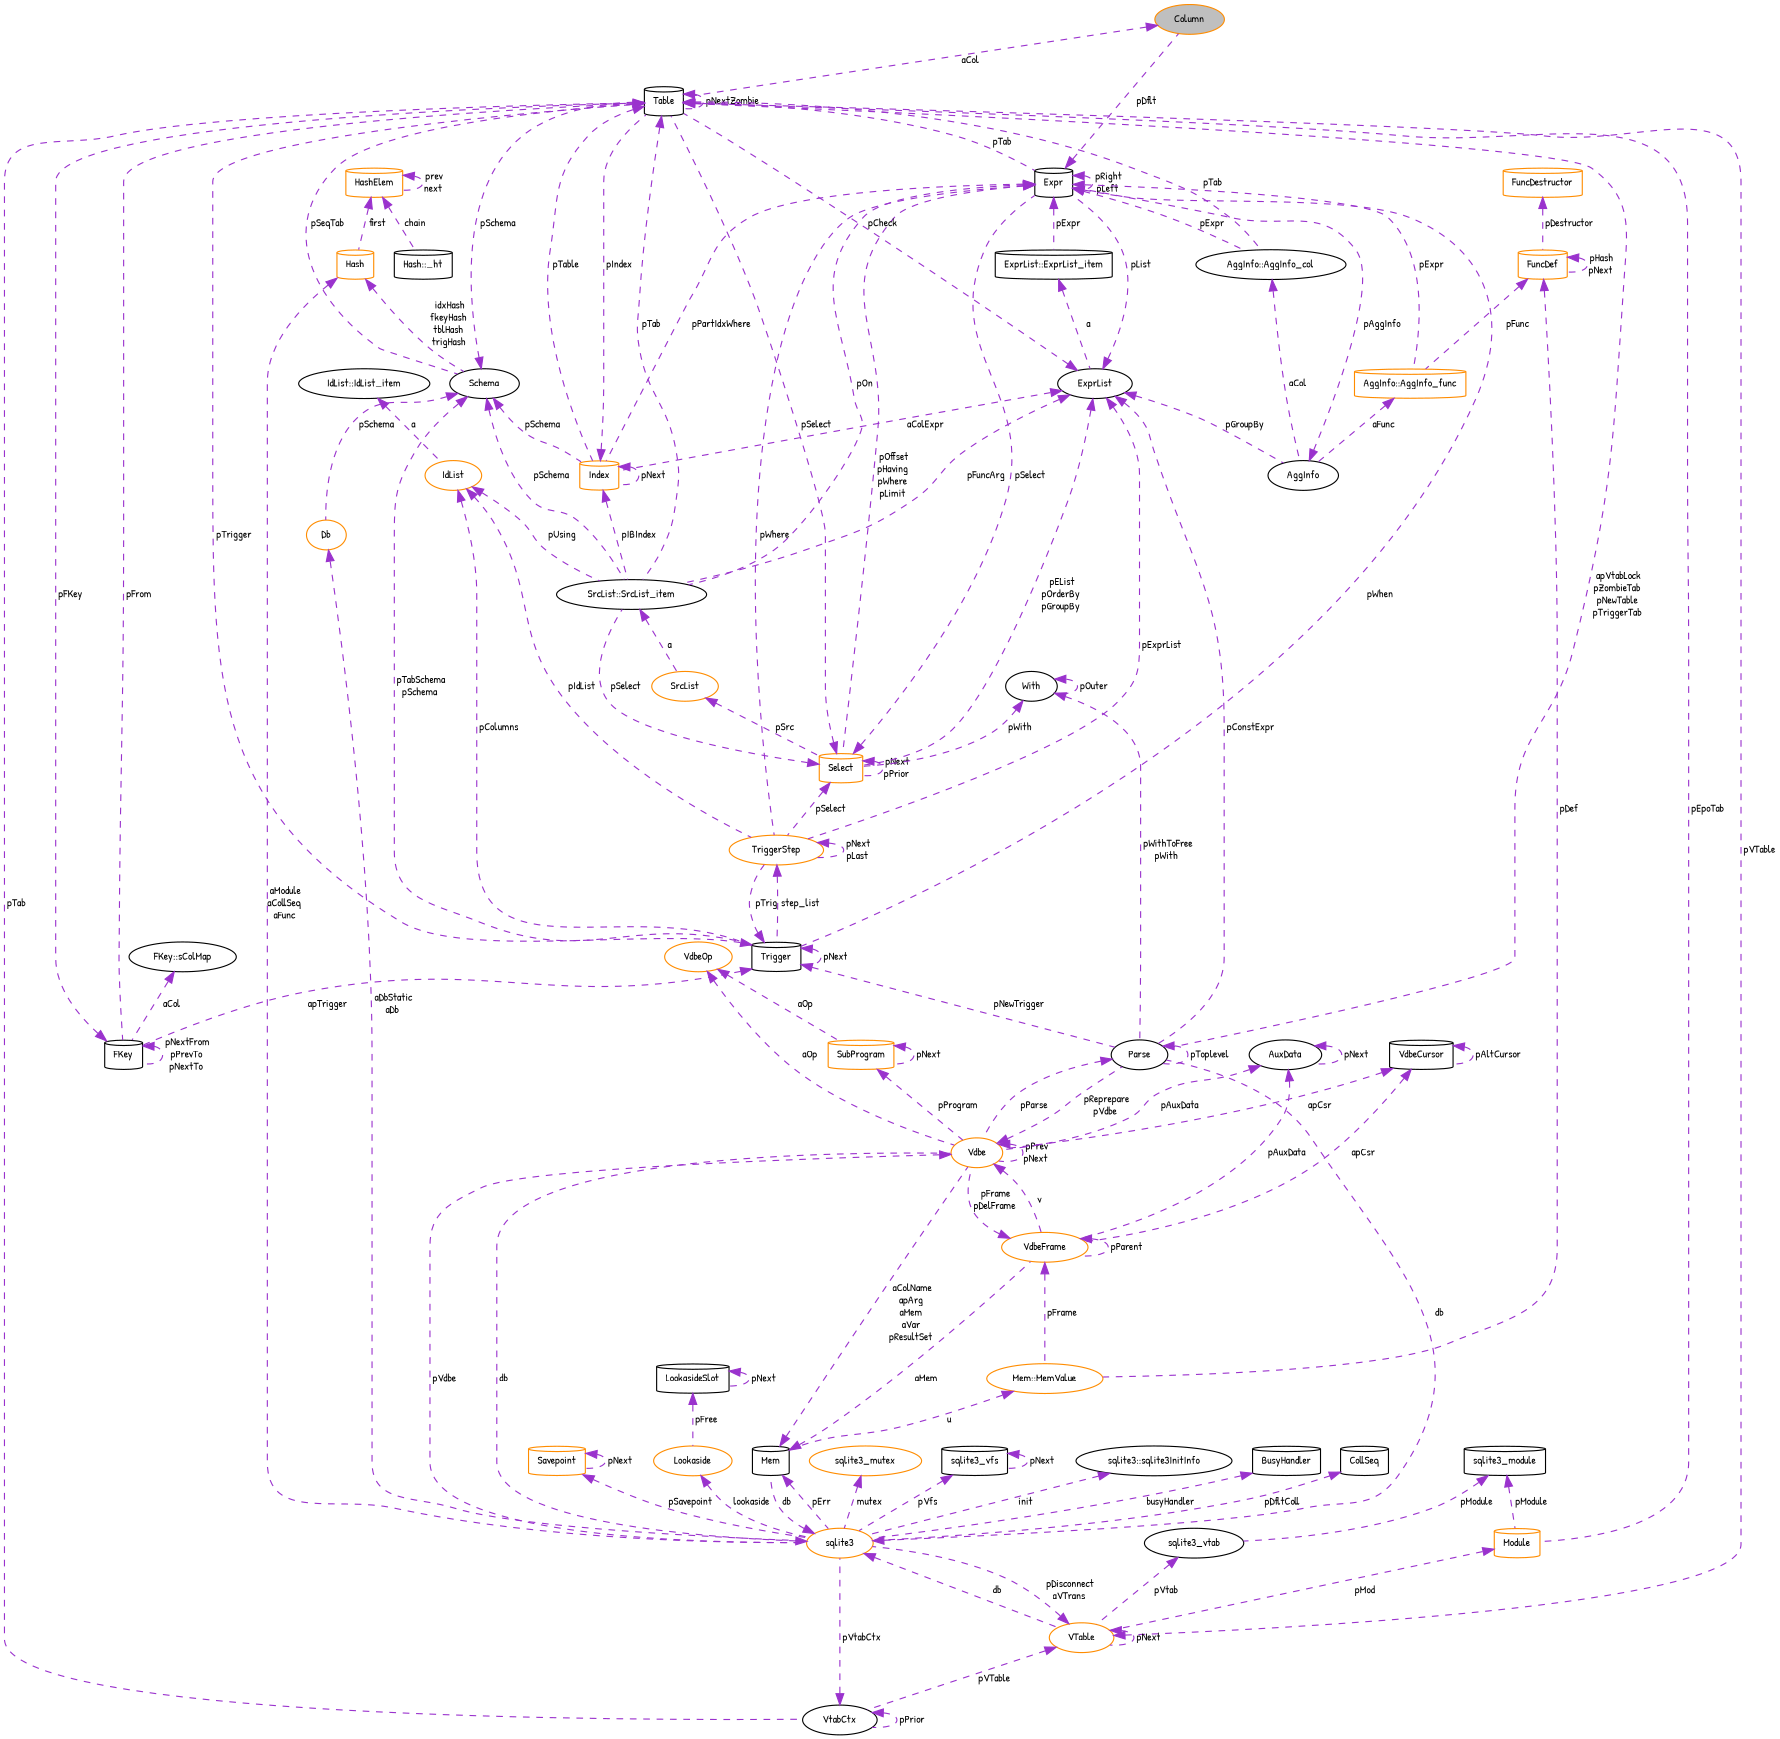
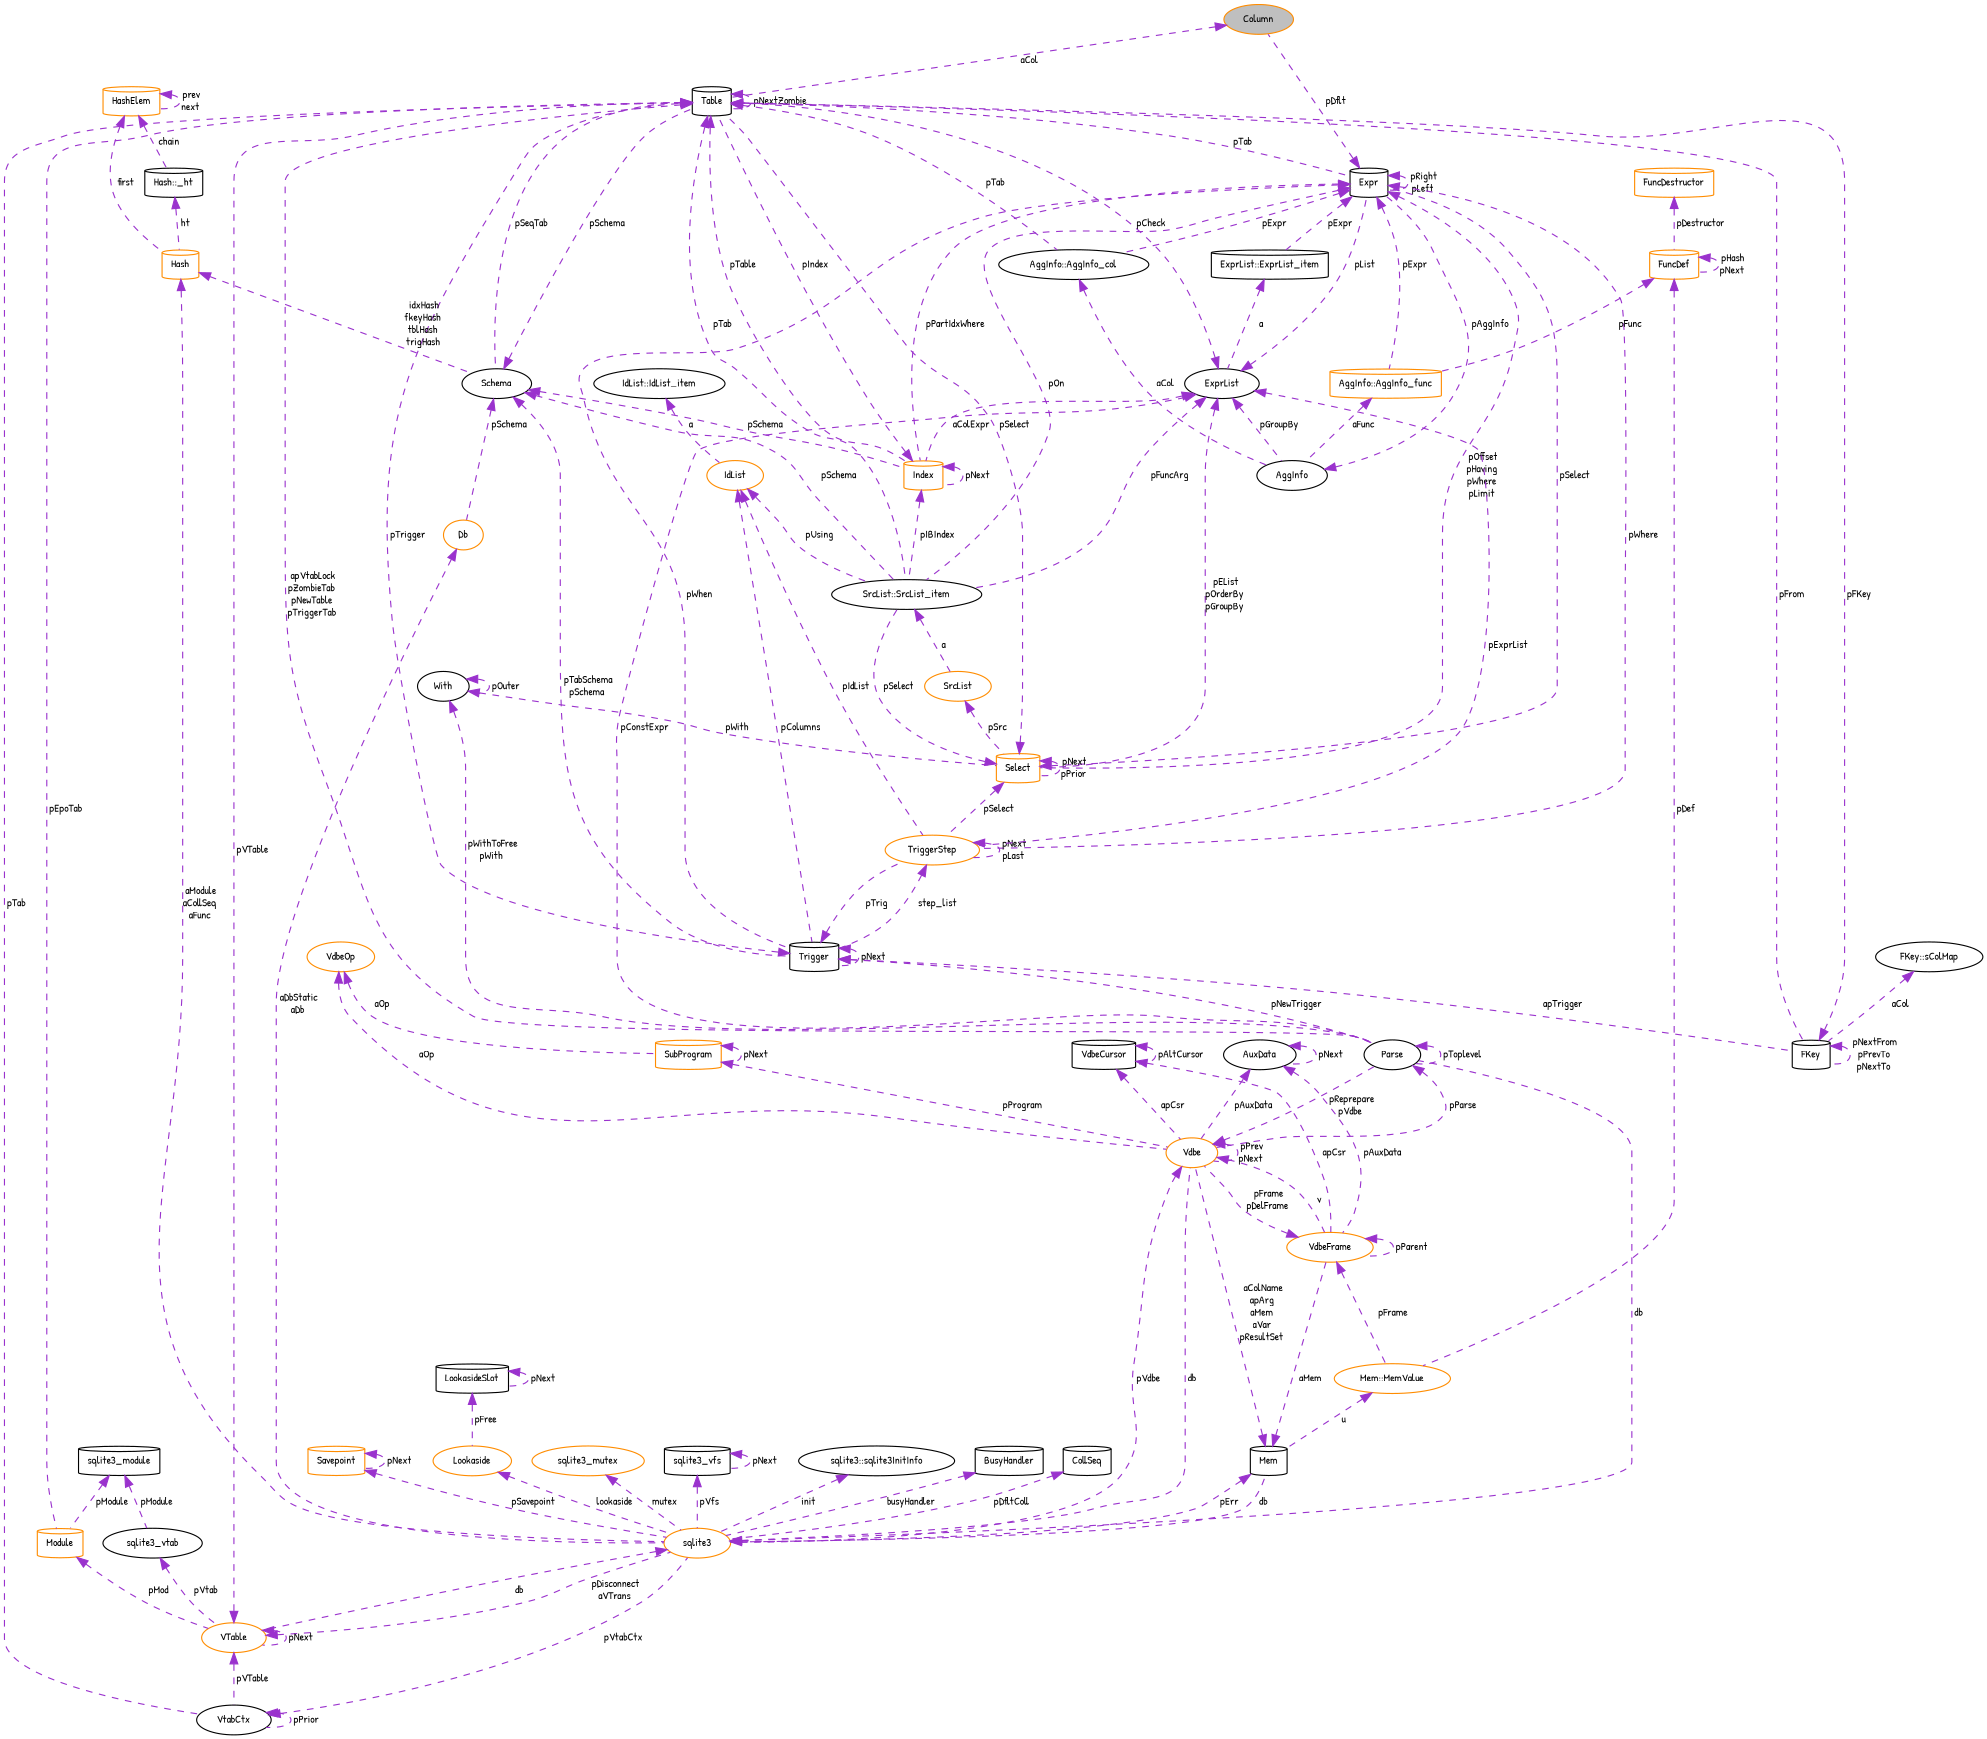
none -> (178, 229)
